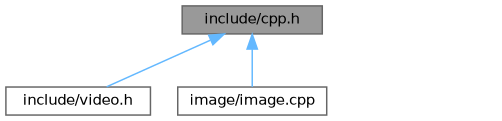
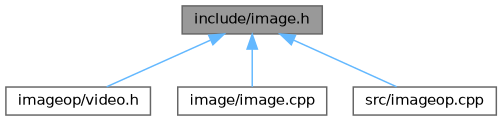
(252, 20) -> (252, 20)
(78, 101) -> (78, 101)
none -> (425, 101)
